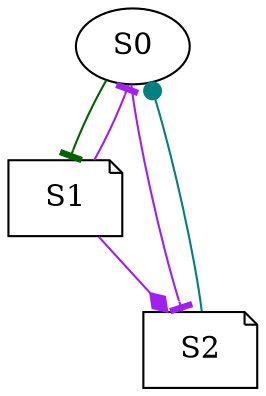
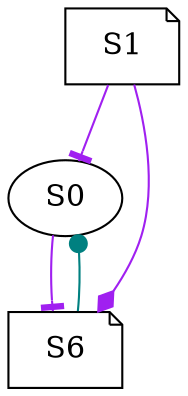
(88, 115) -> none
(200, 350) -> (65, 350)
